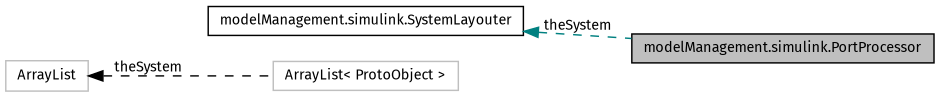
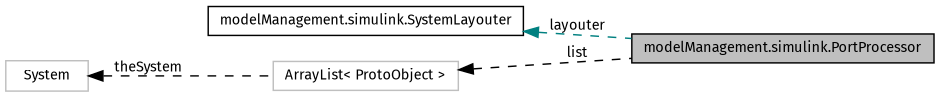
(578, 26) -> (578, 26)
none -> (552, 64)
(47, 76) -> (47, 76)
